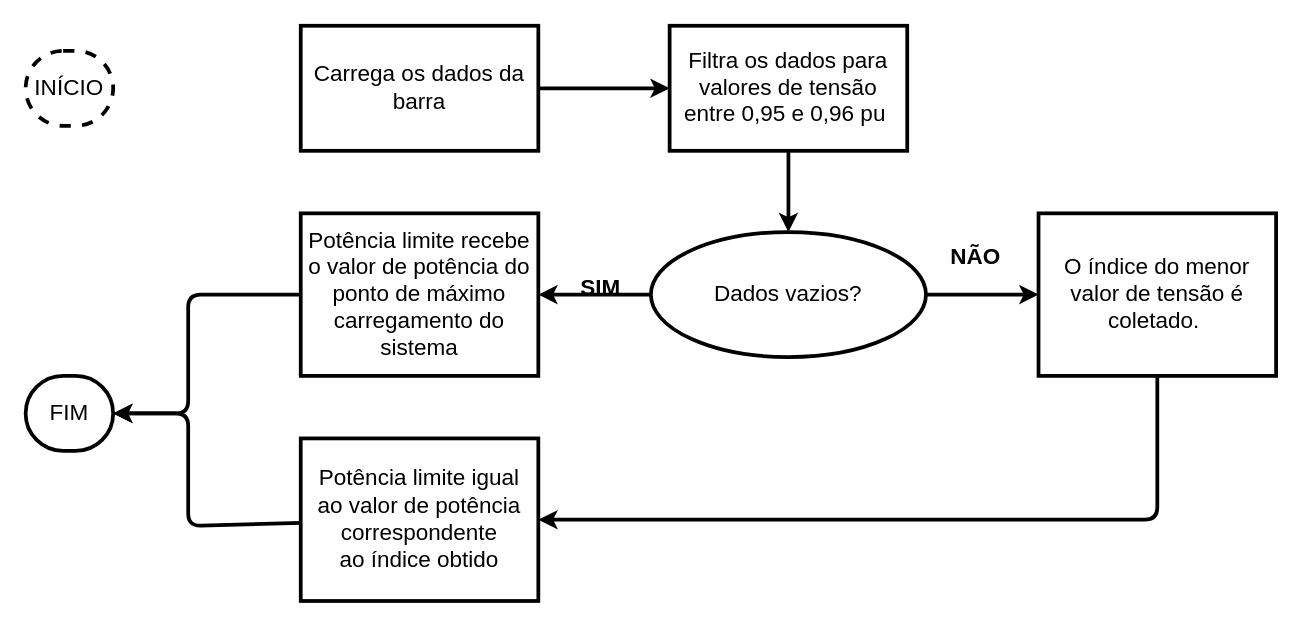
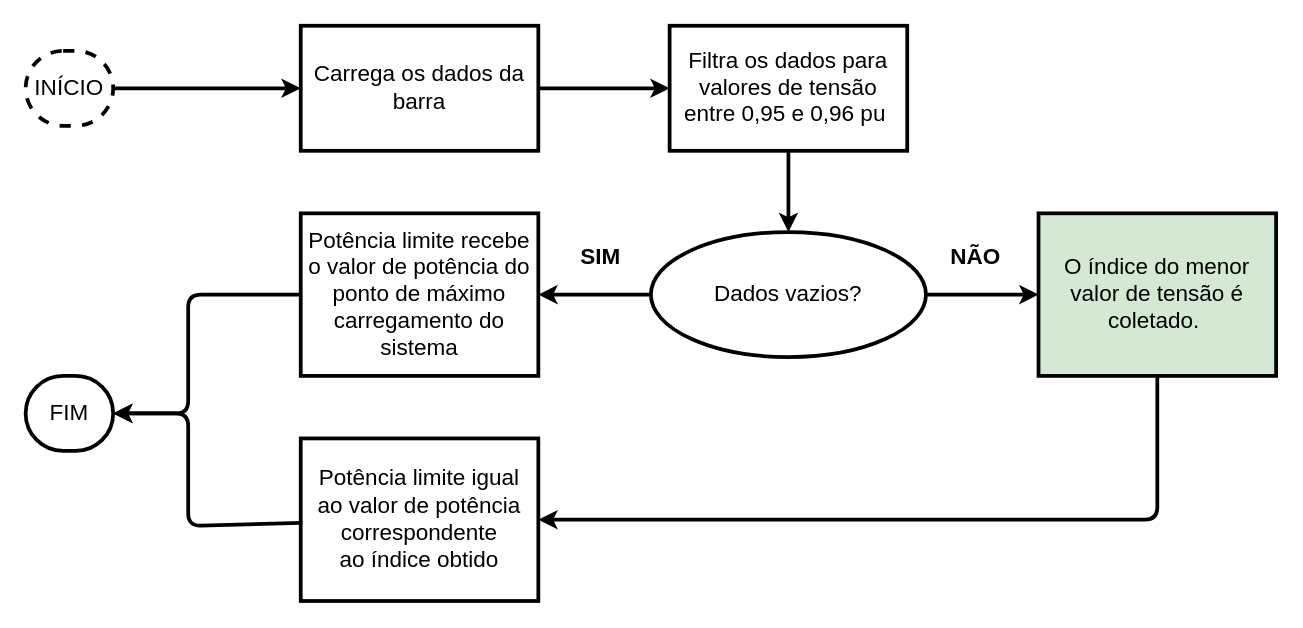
none -> (201, 88)
(601, 288) -> (601, 257)
(1157, 294) -> (1157, 294)
